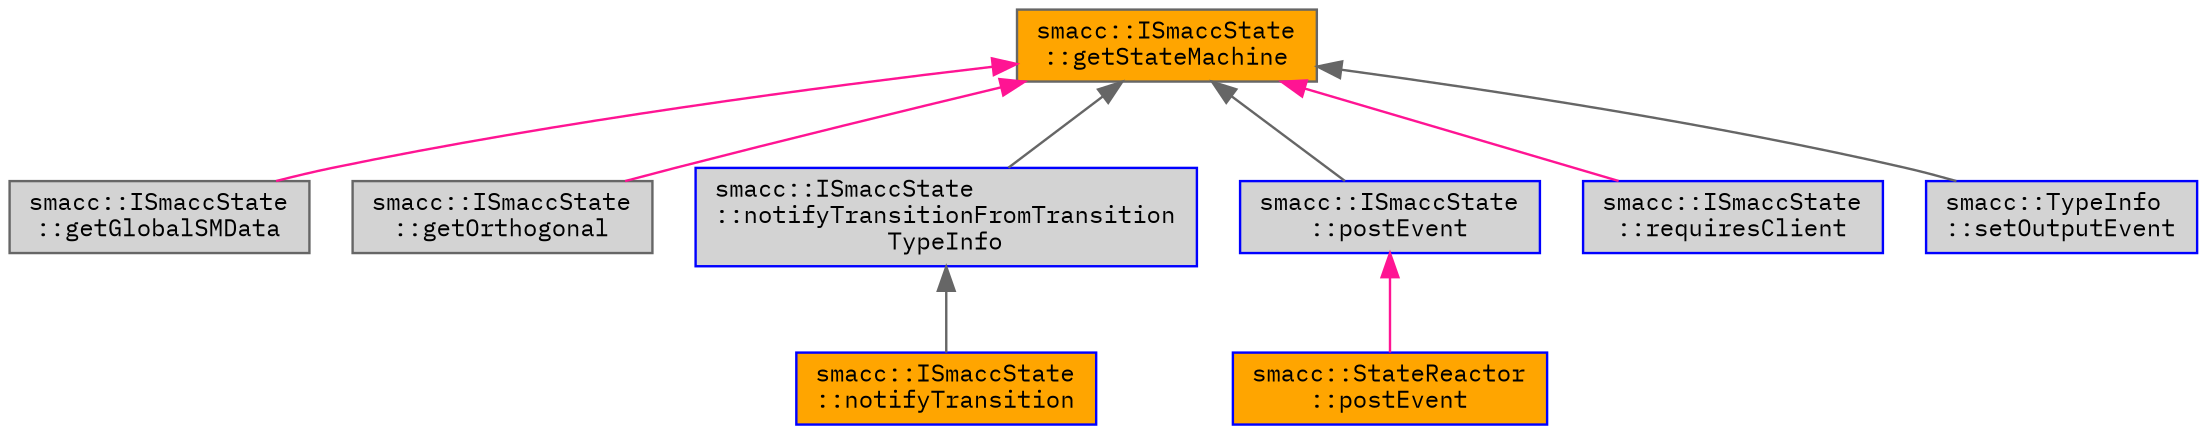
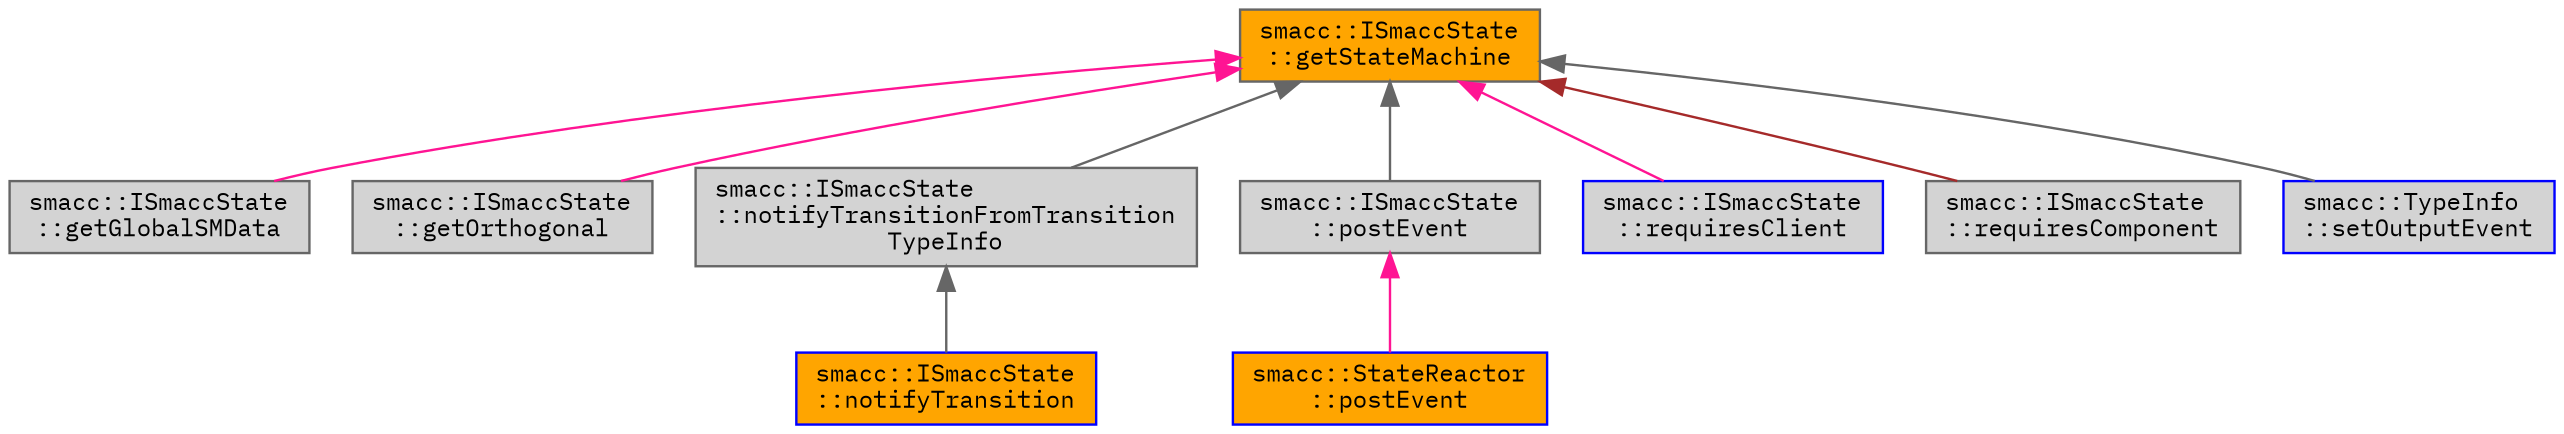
(946, 217) -> (946, 217)
(1390, 217) -> (1390, 217)
none -> (2083, 217)
